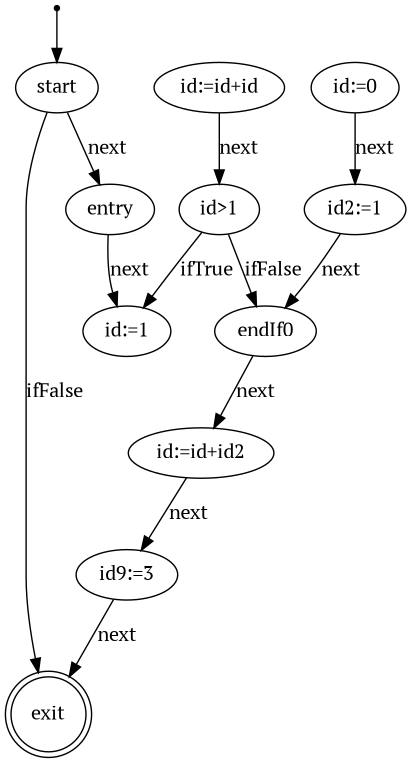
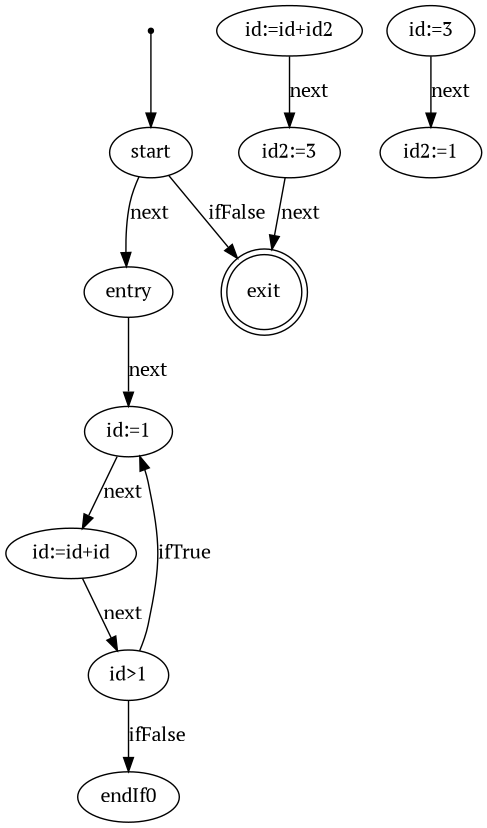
(355, 88) -> (431, 31)
(318, 266) -> none
(237, 386) -> none
none -> (103, 486)
(127, 575) -> (290, 153)
